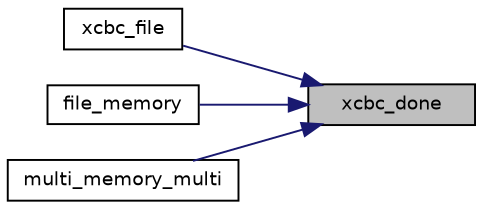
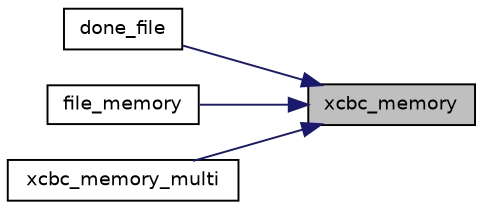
(123, 29) -> (123, 29)
(392, 105) -> (392, 105)
(123, 180) -> (123, 180)
